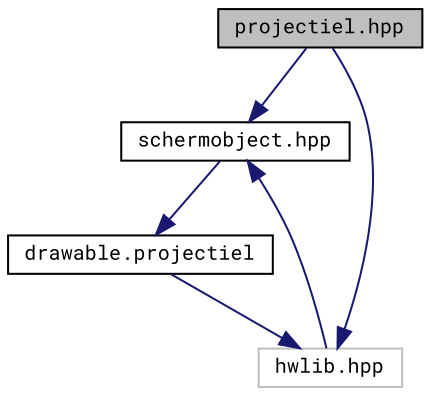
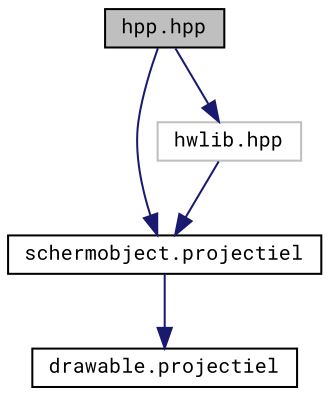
(320, 28) -> (165, 28)
(235, 141) -> (165, 255)
(226, 306) -> none
